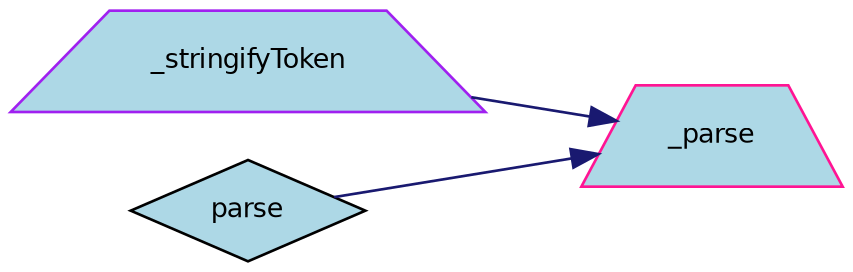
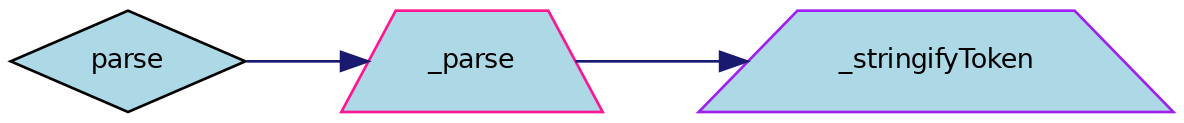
(531, 107) -> (648, 61)
